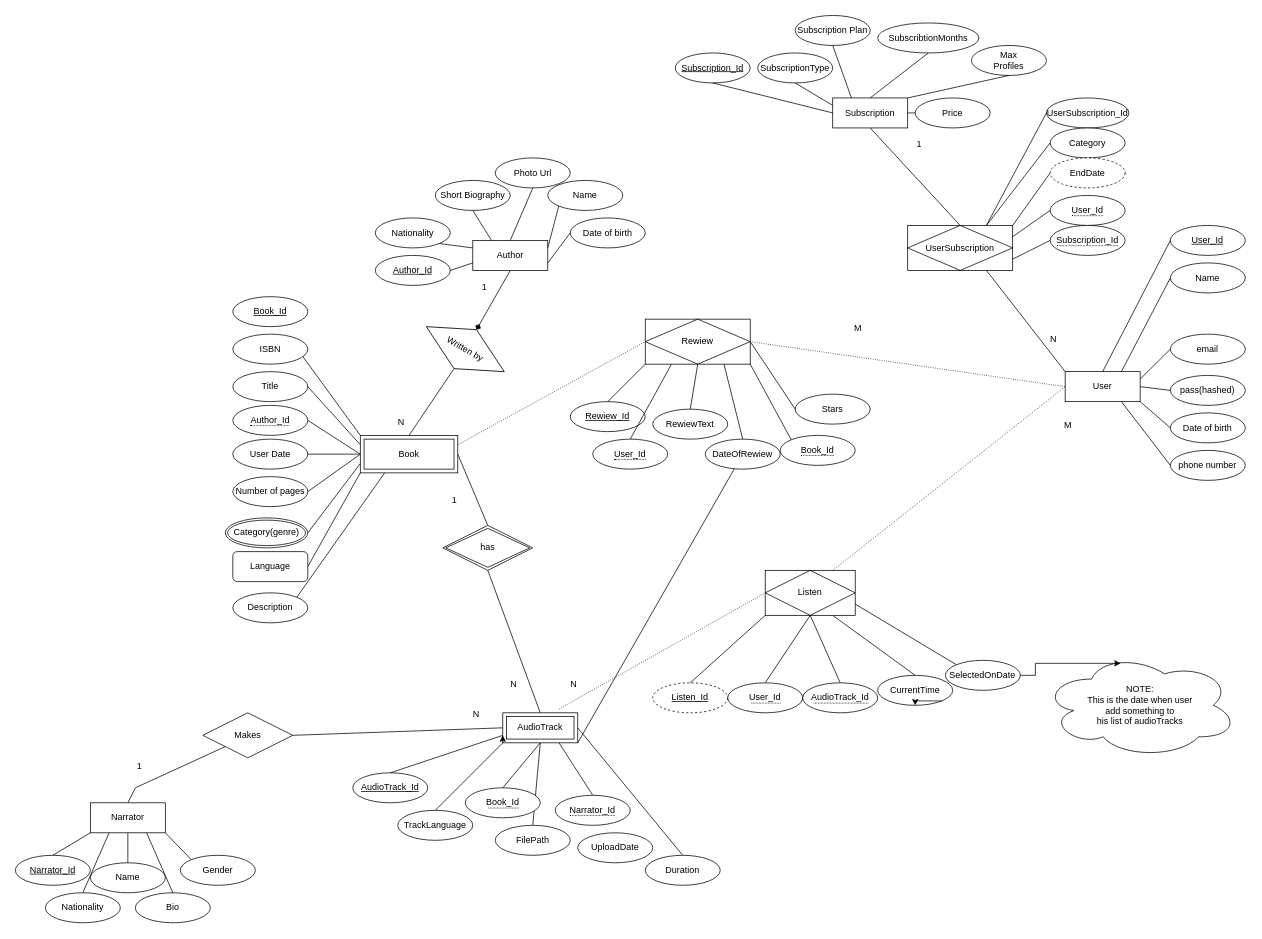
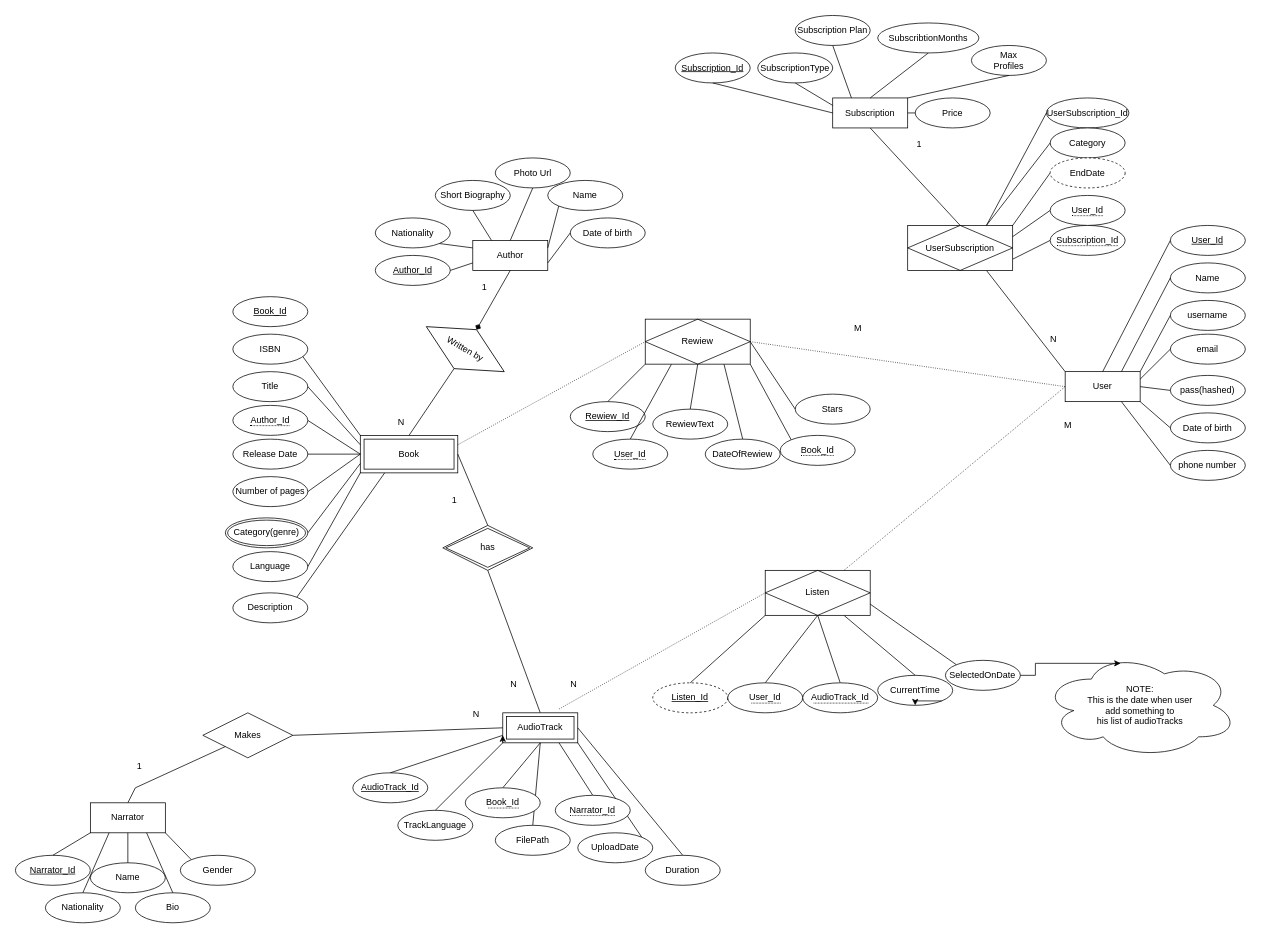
none -> (1208, 315)
none -> (1155, 344)
(270, 454) -> (270, 454)
(270, 567) -> (270, 567)
(810, 593) -> (818, 593)
(656, 606) -> (596, 770)
